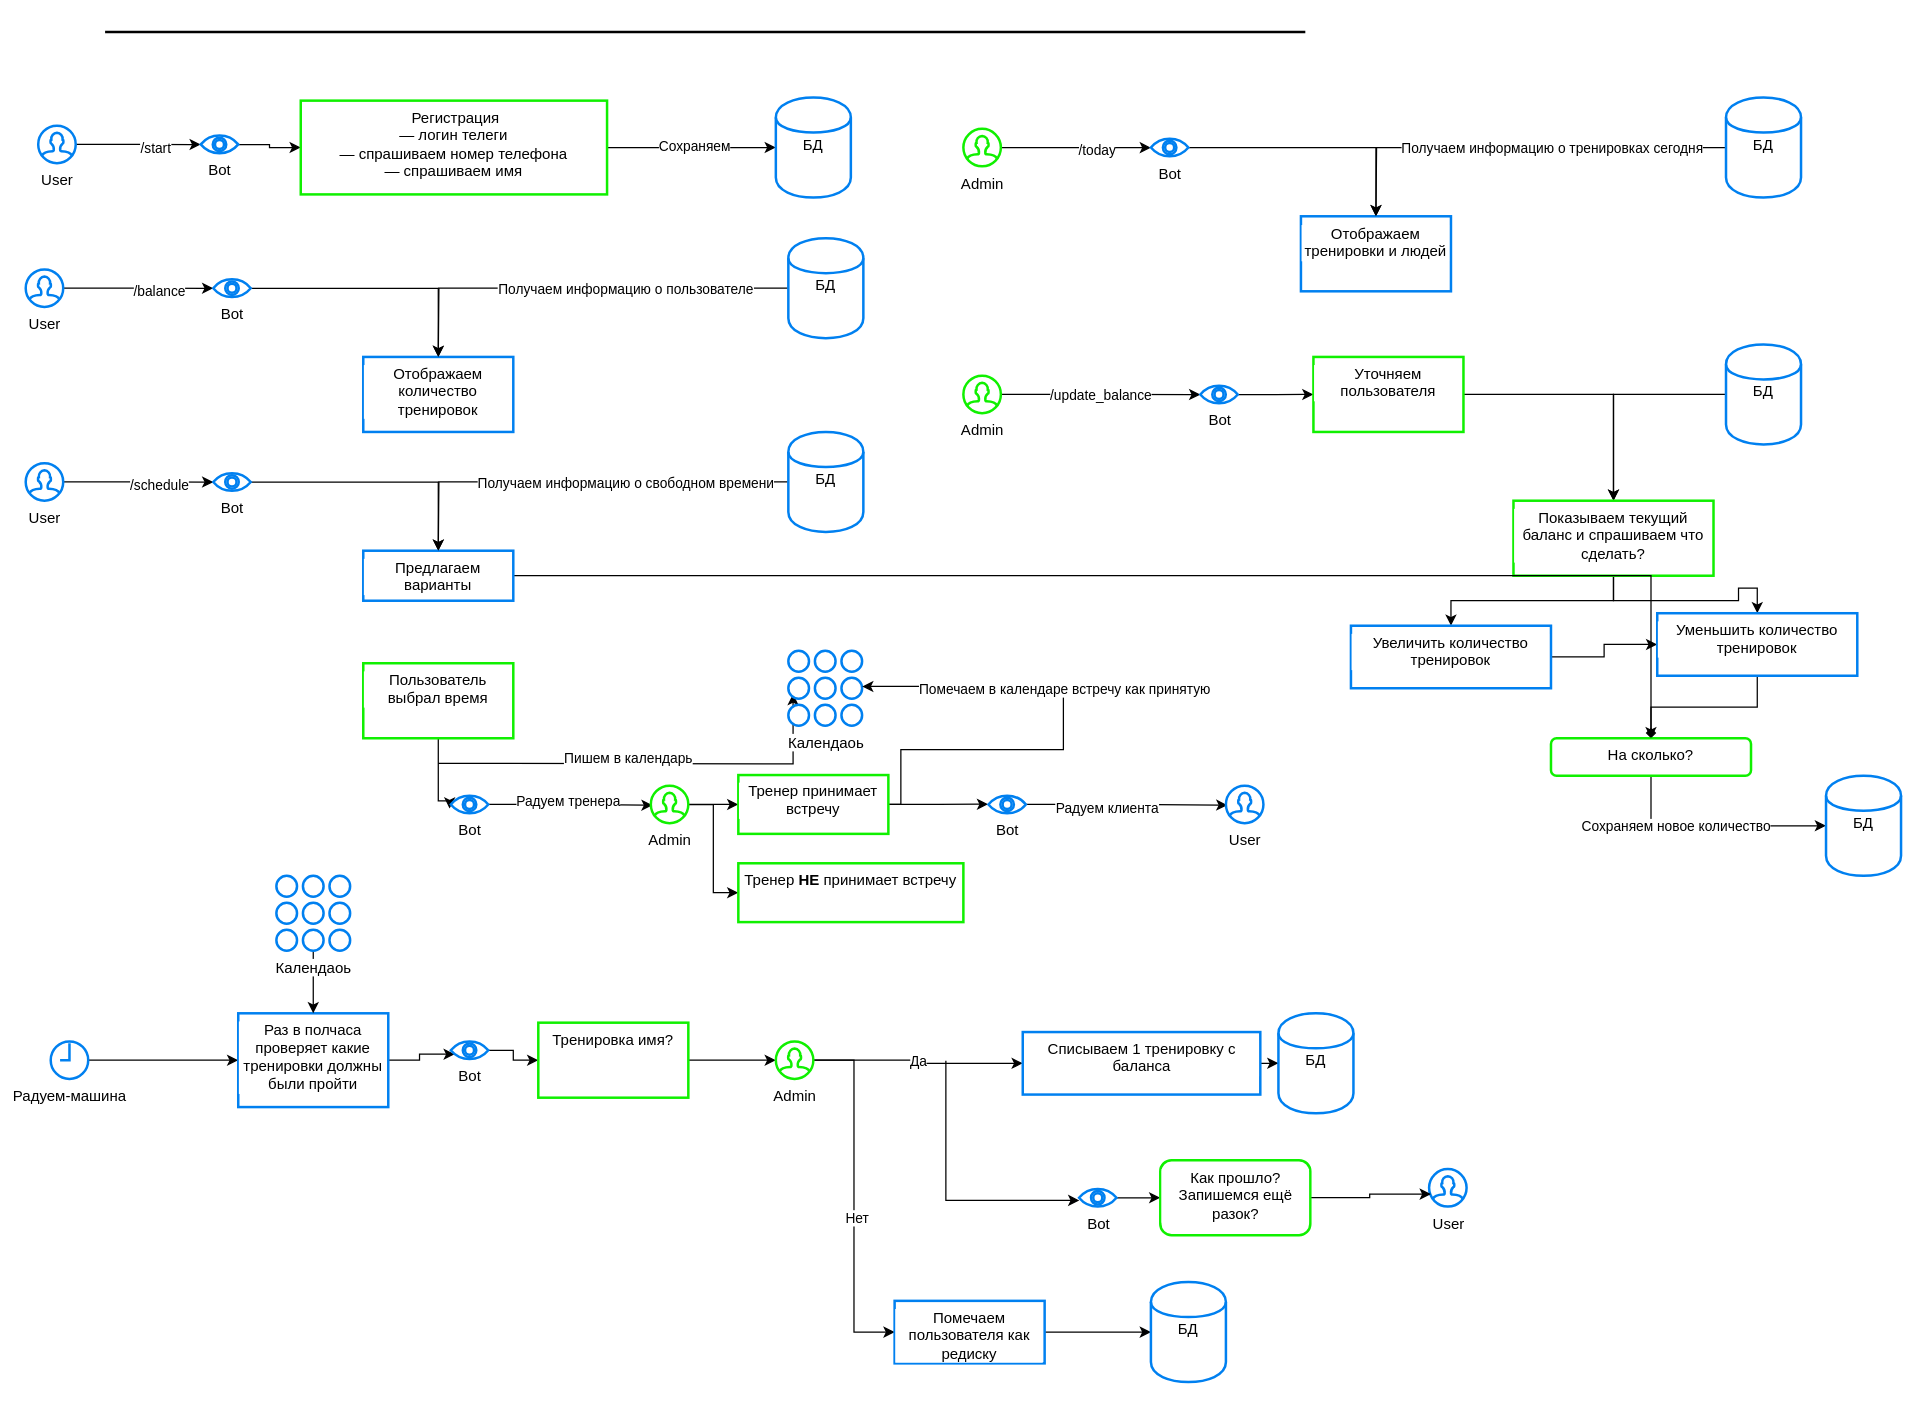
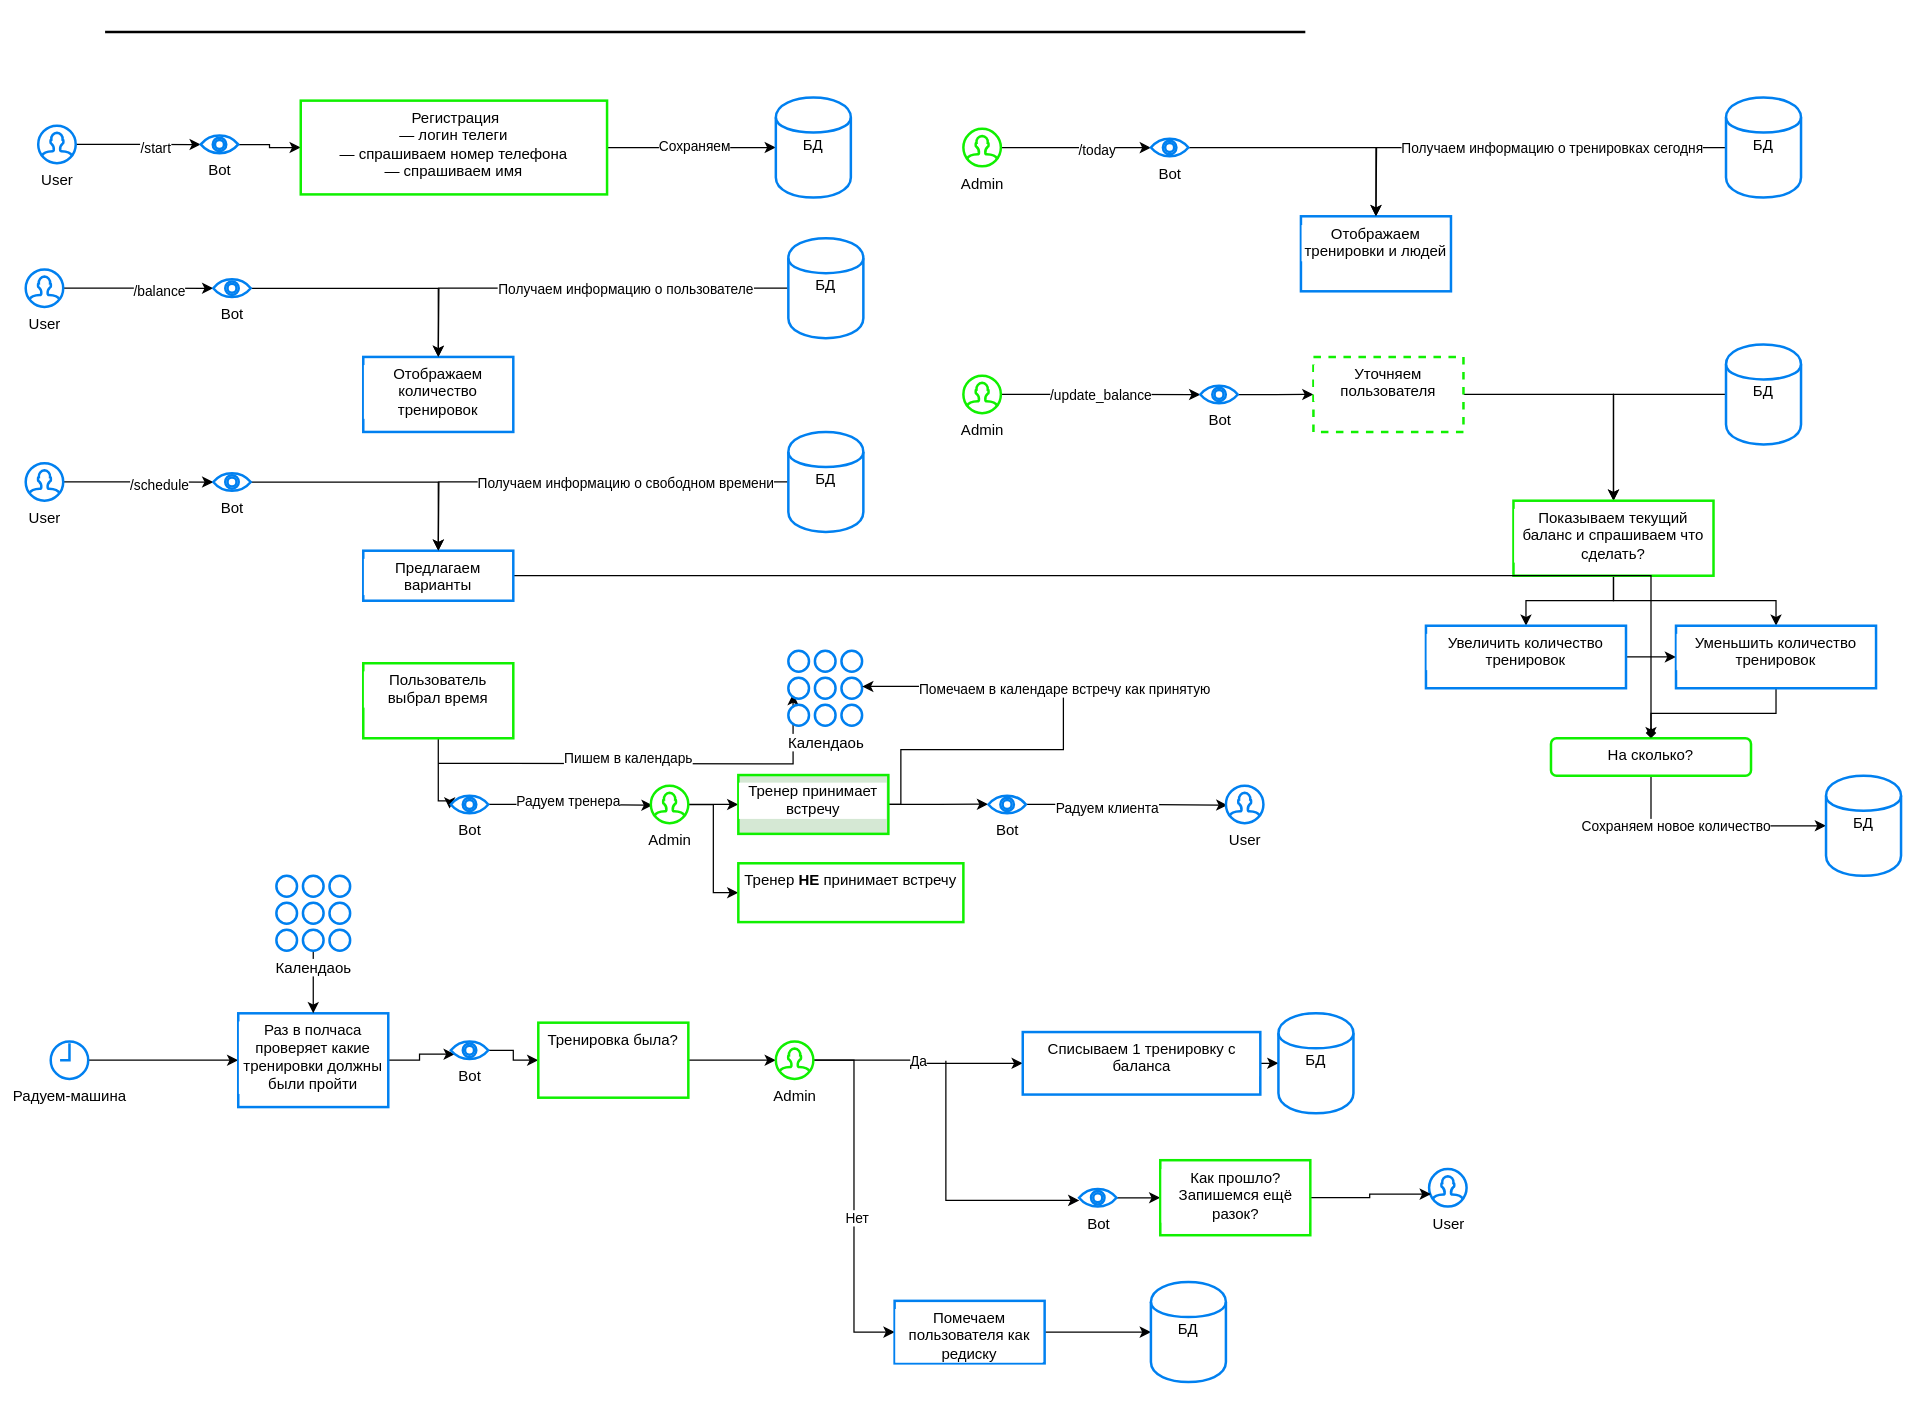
(1388, 394) -> (1388, 394)
(1757, 644) -> (1776, 657)
(1451, 657) -> (1526, 657)
(813, 804) -> (813, 804)
(613, 1041) -> (613, 1041)
(1235, 1198) -> (1235, 1198)
